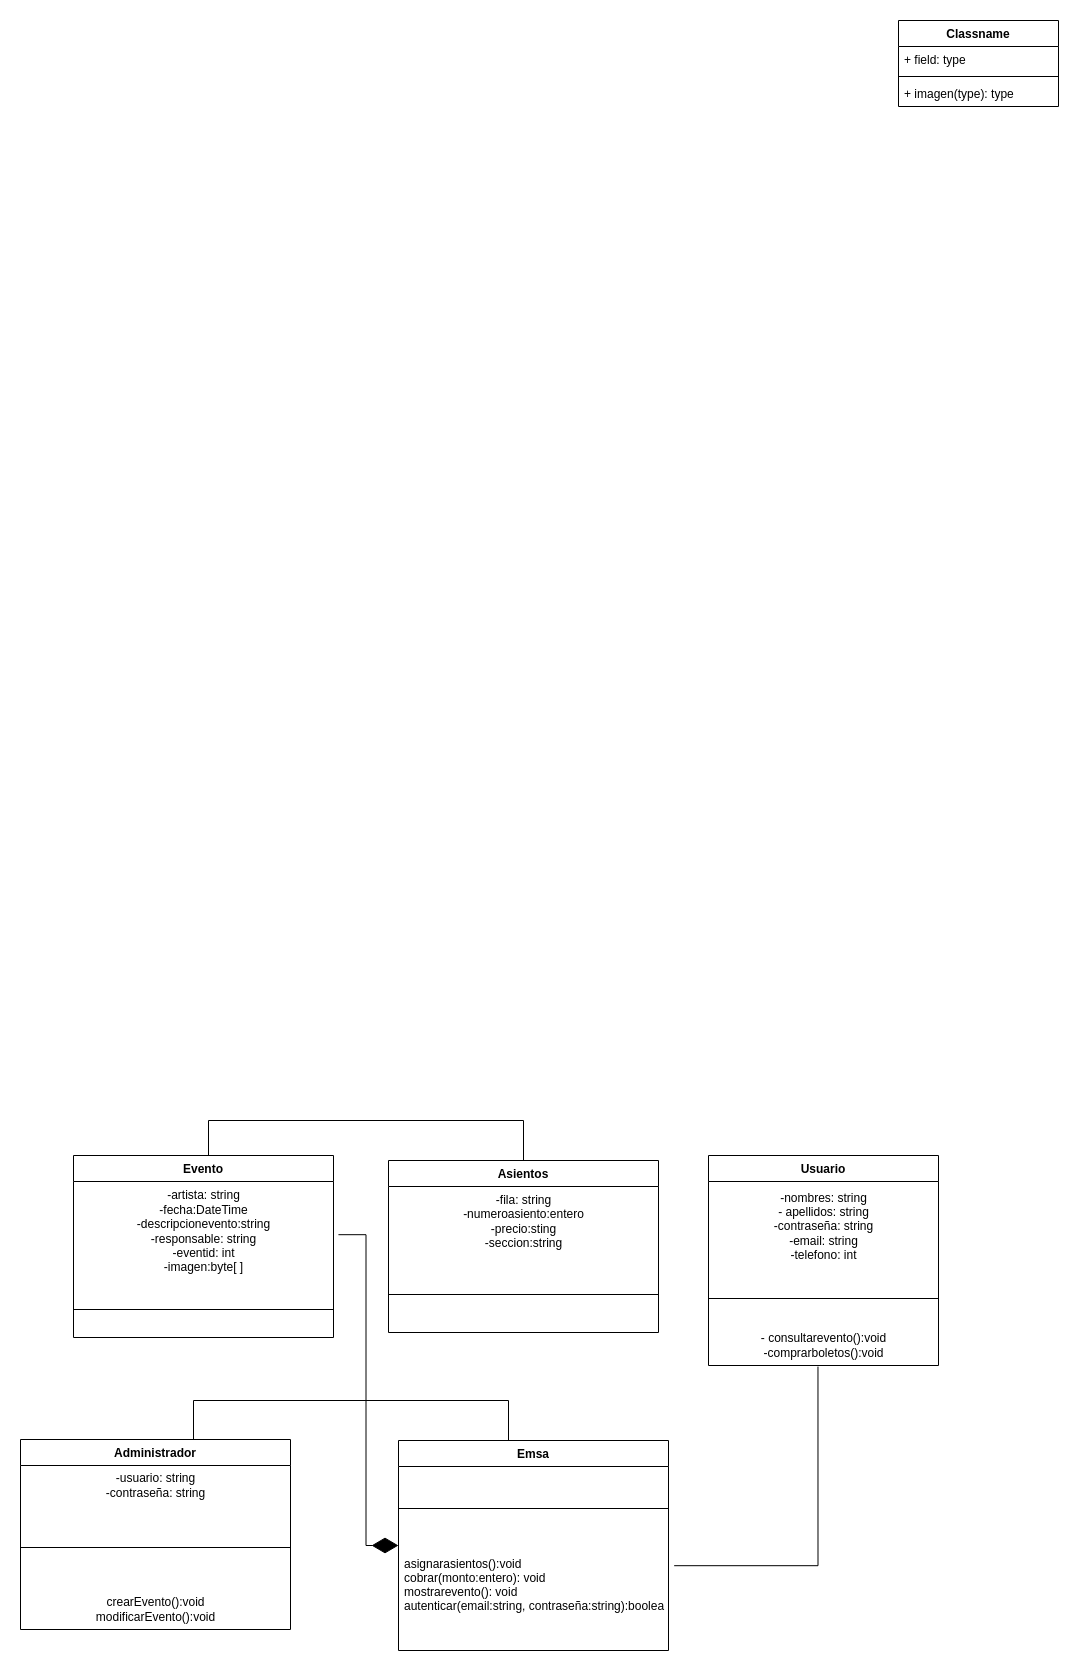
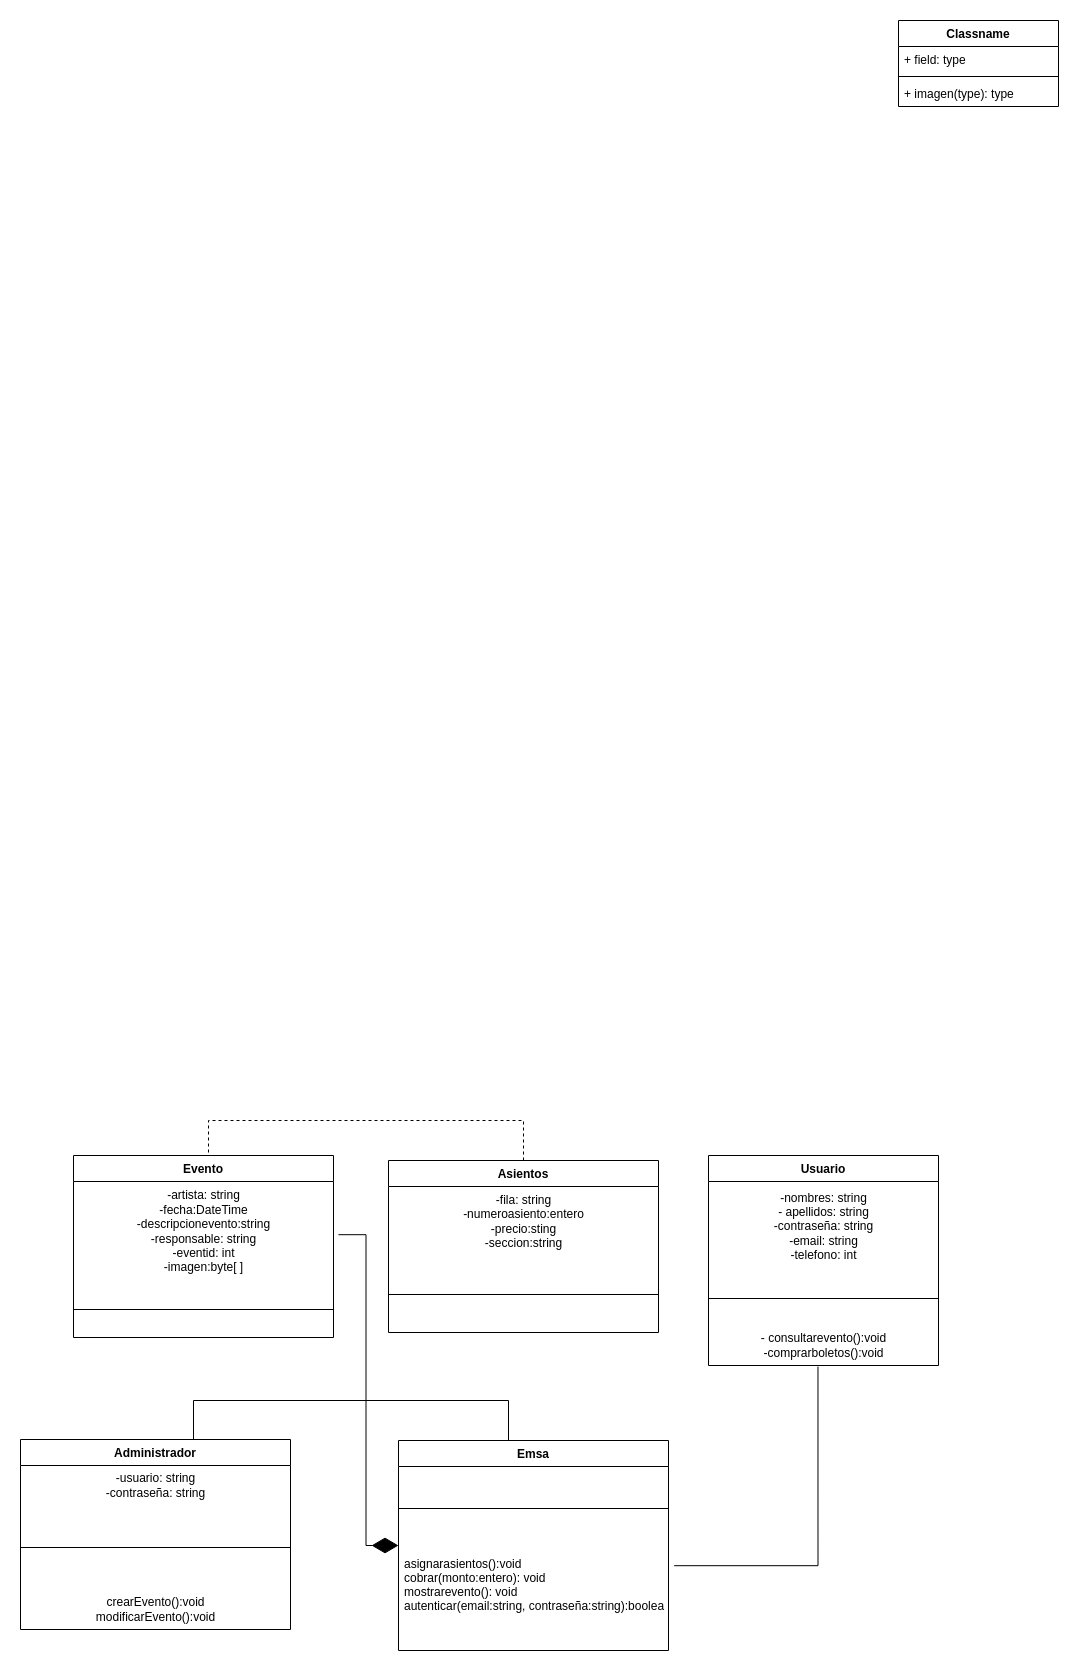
(367, 1121) -> (367, 1121)
